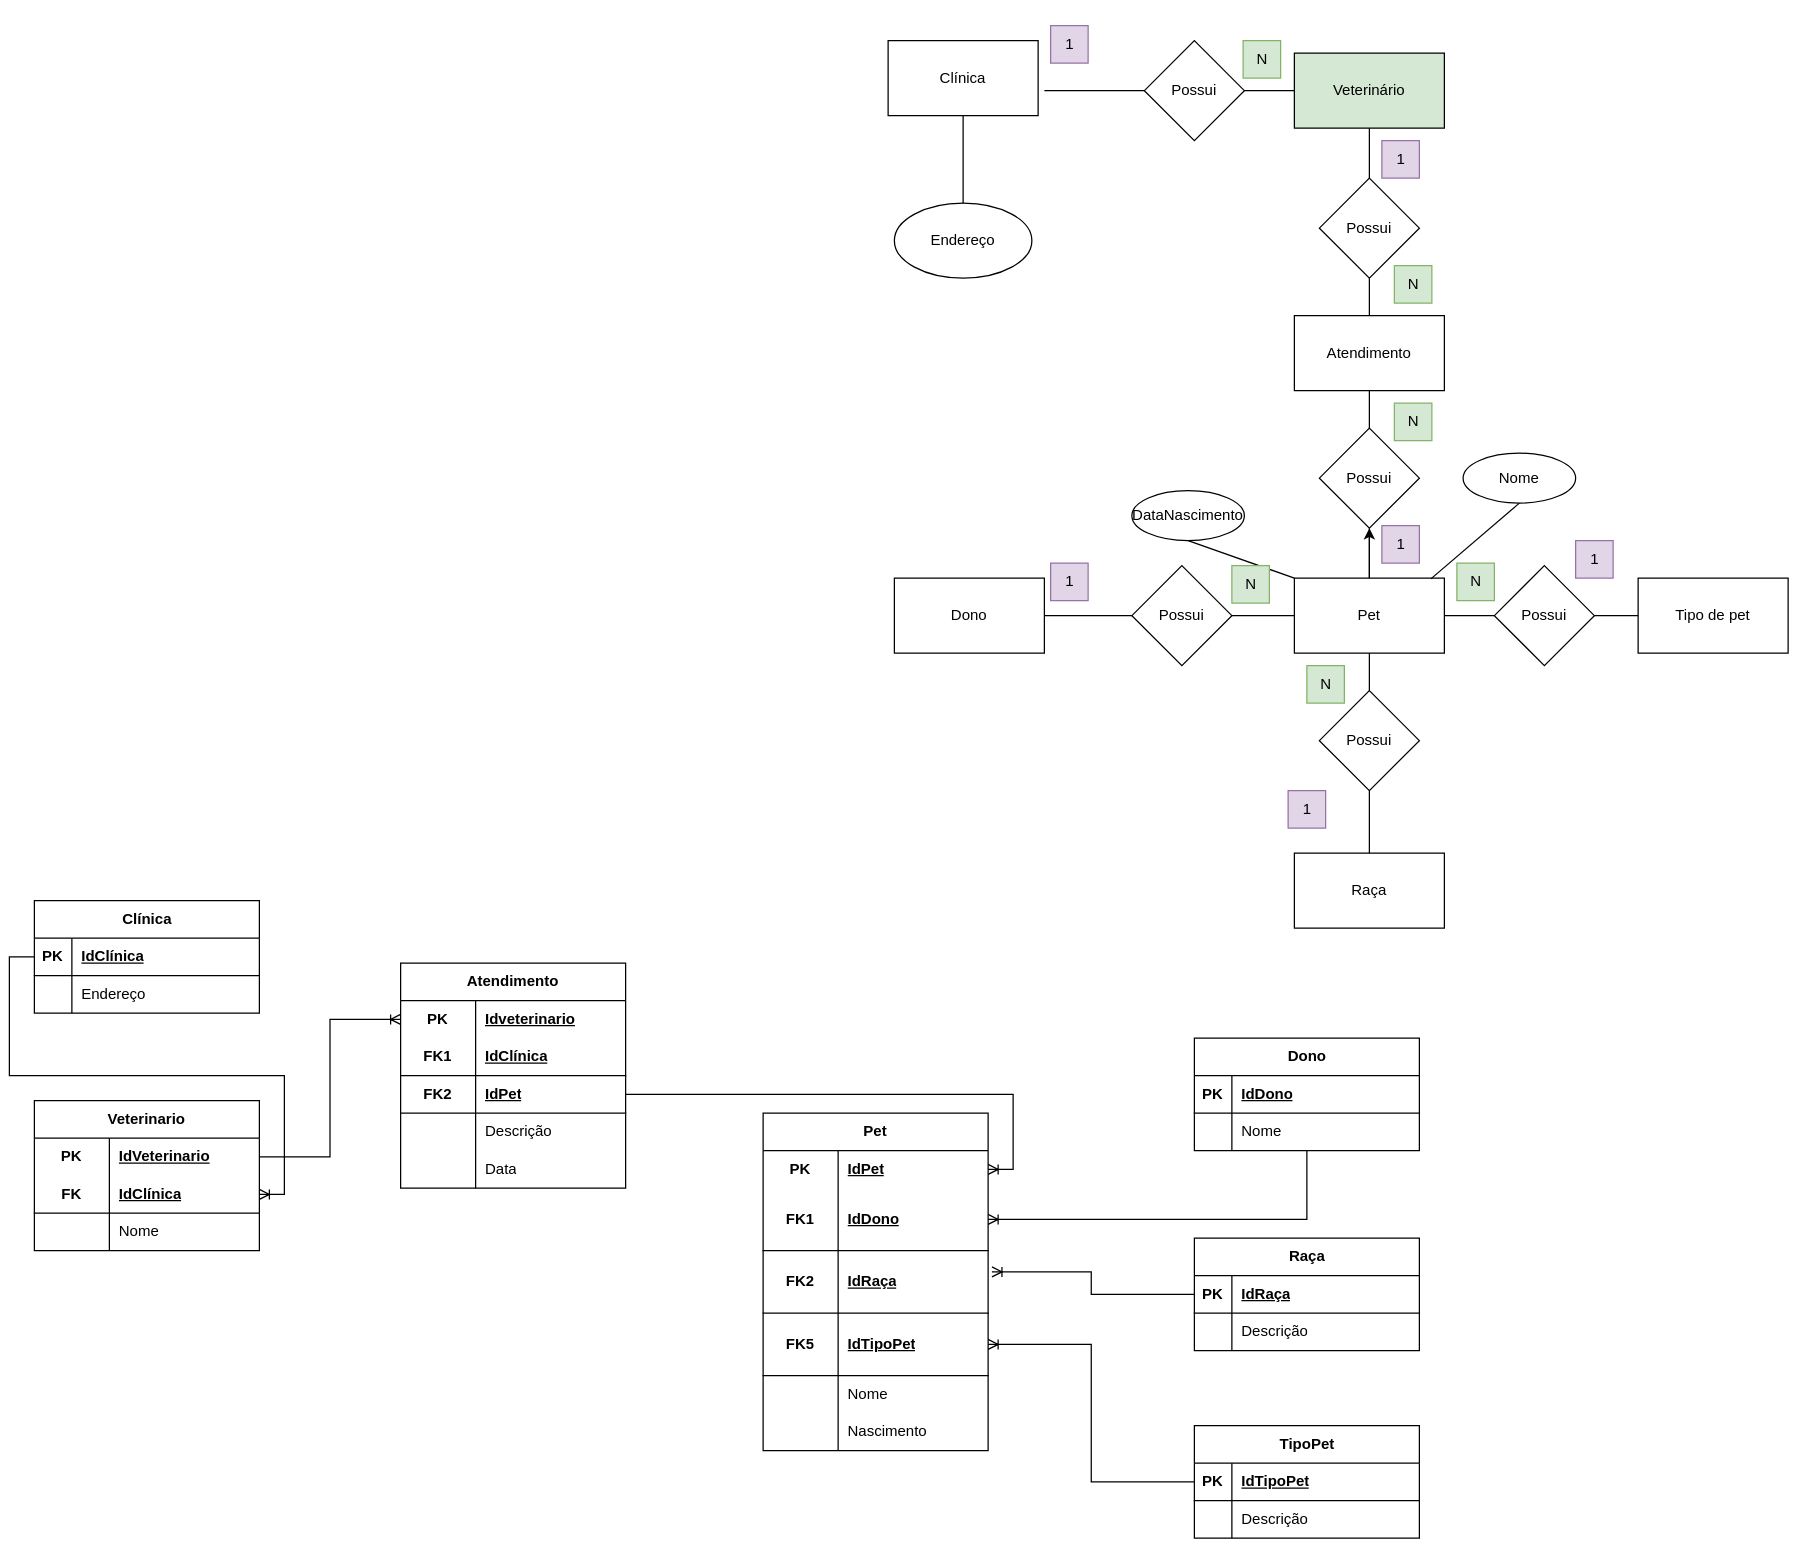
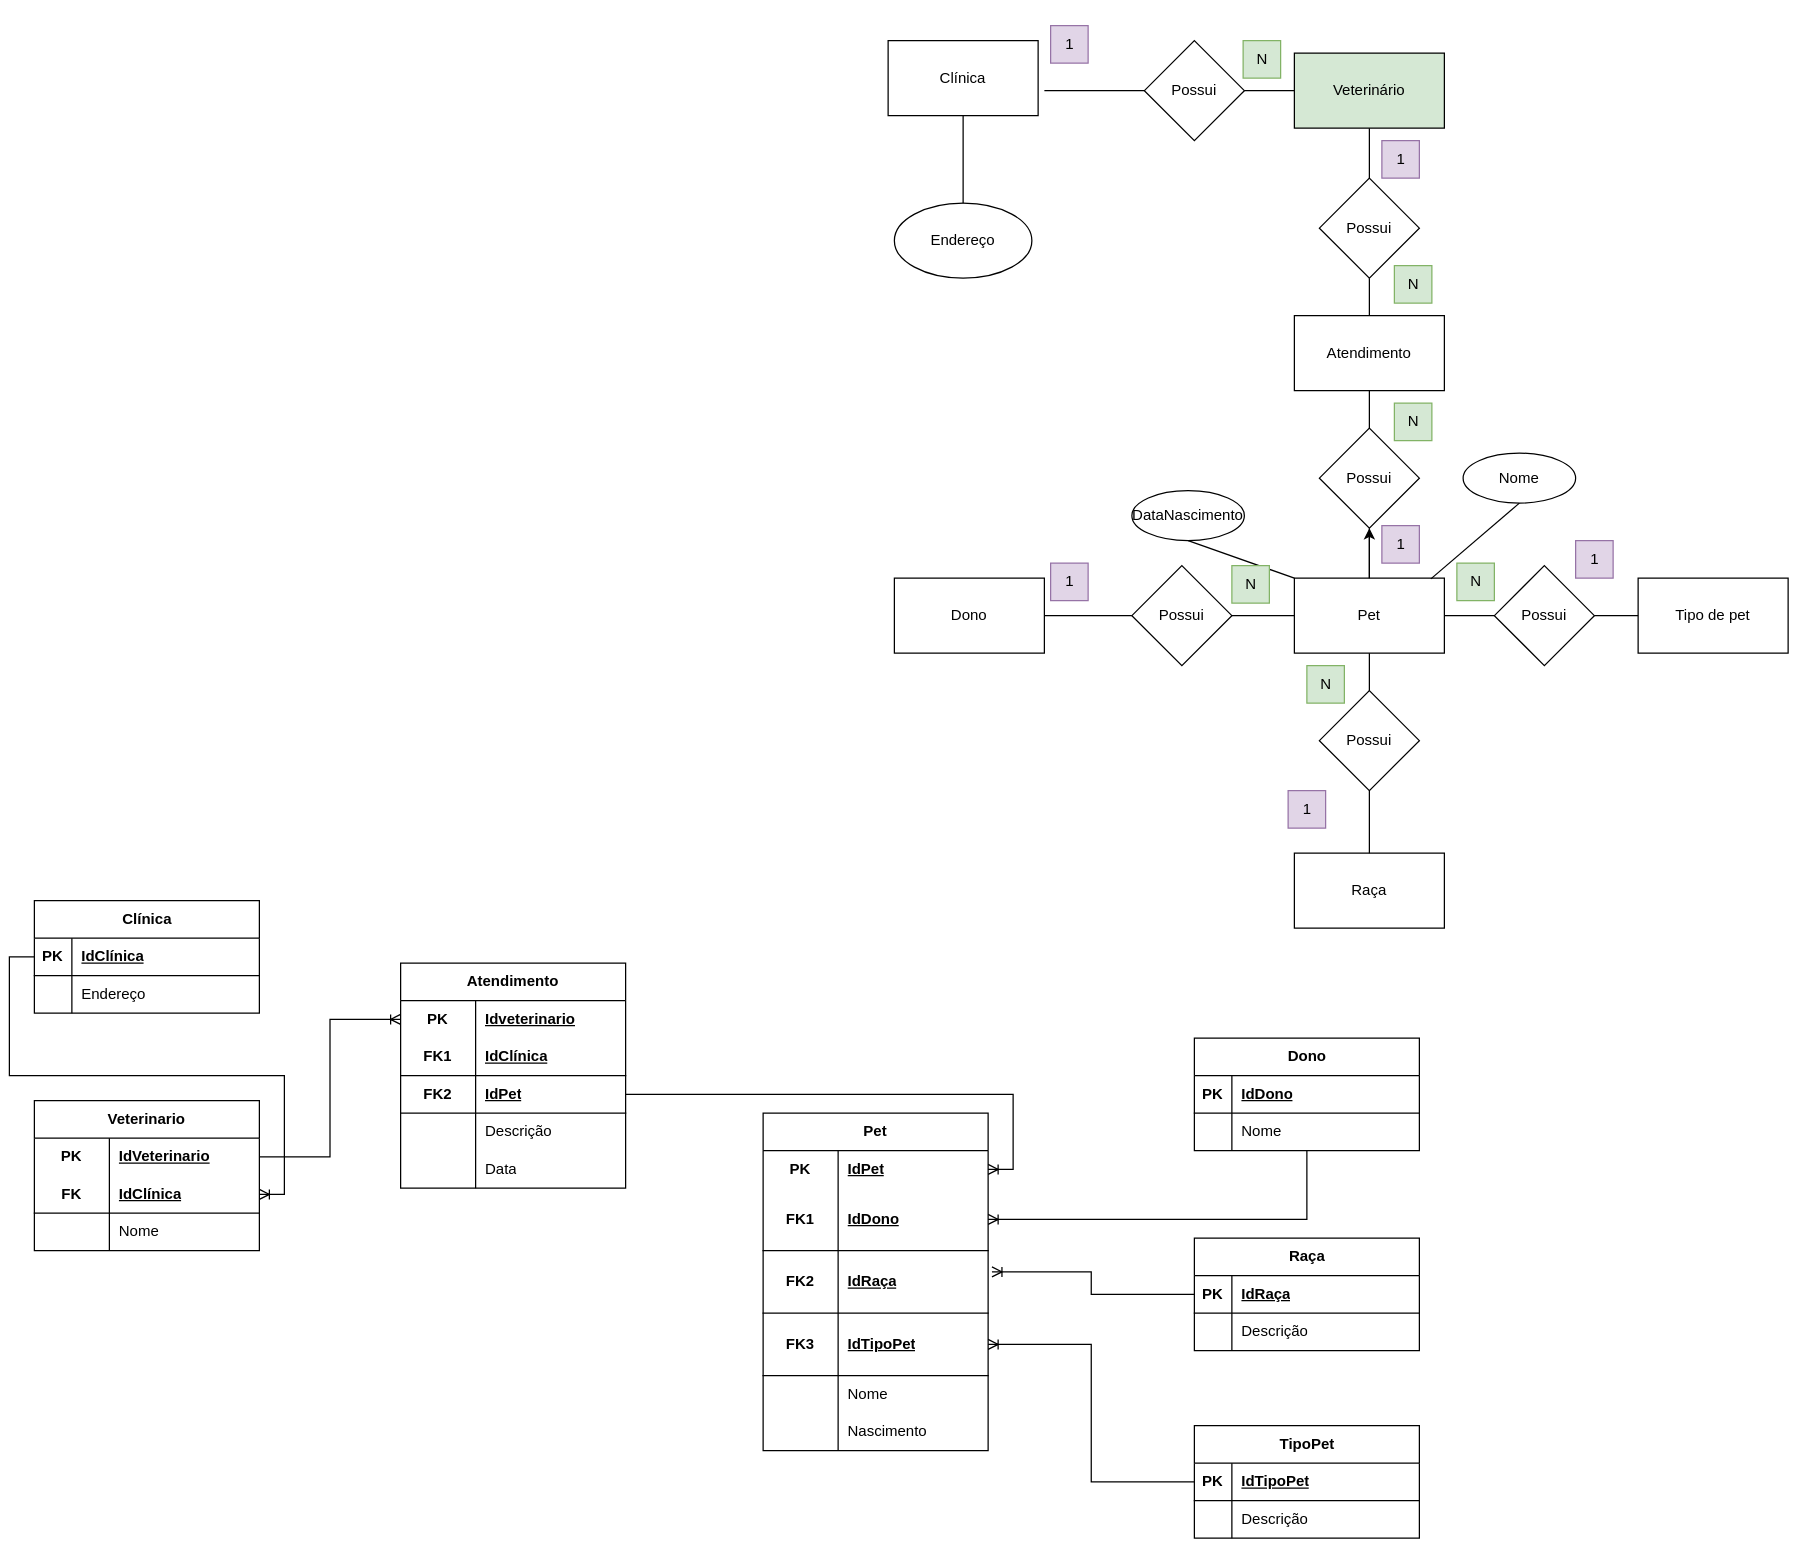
(801, 1344) -> (801, 1344)
